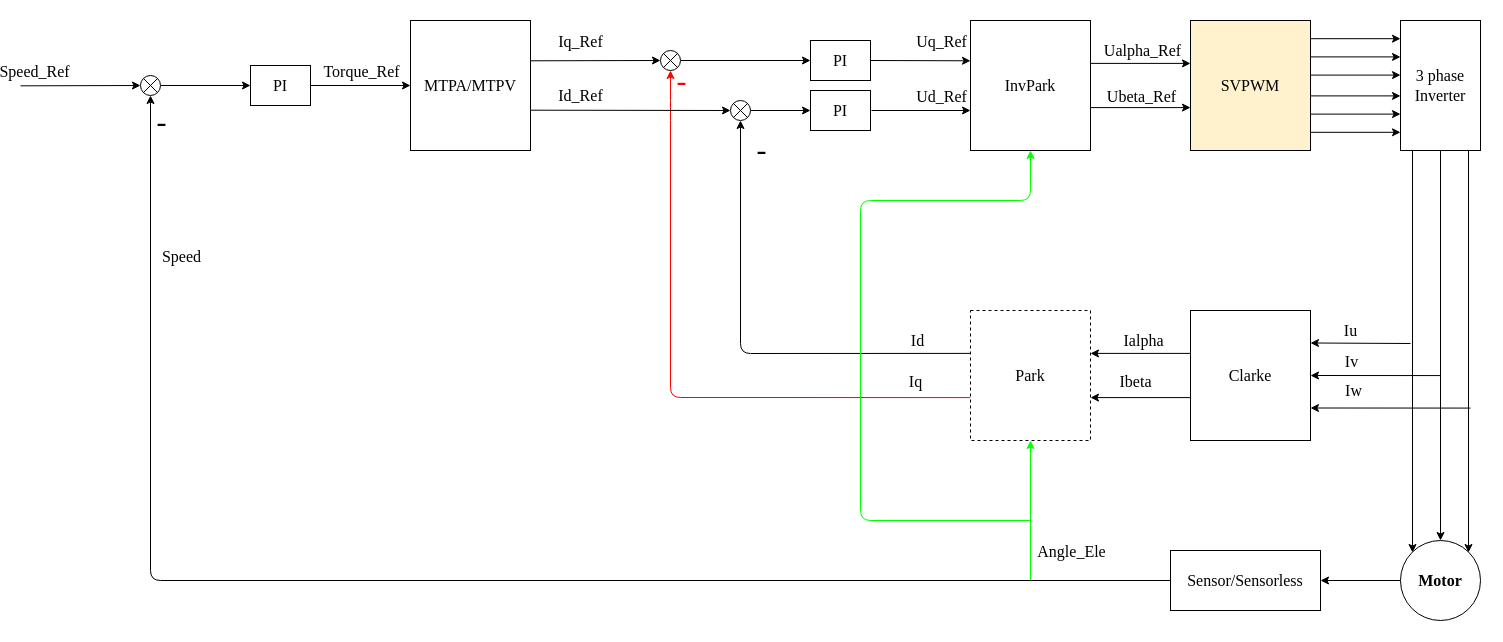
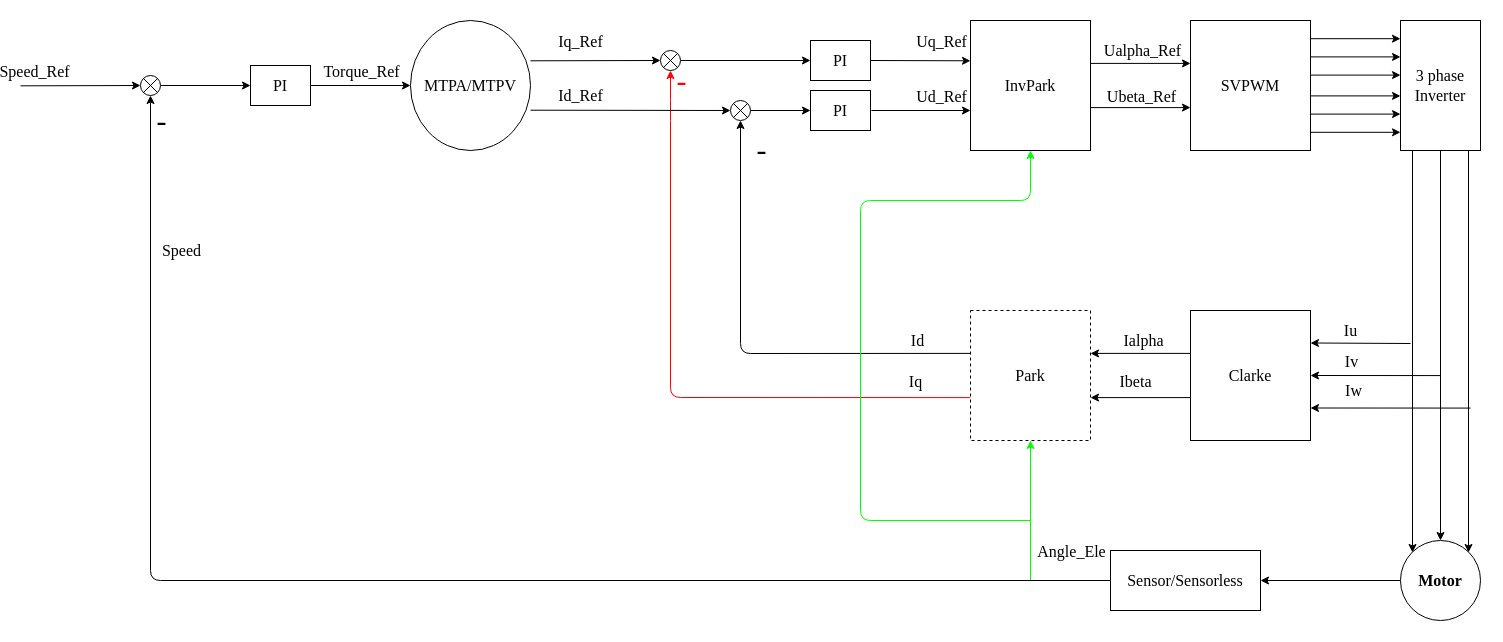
(471, 86) -> (471, 86)
(1251, 86) -> (1251, 86)
(1246, 581) -> (1186, 581)
